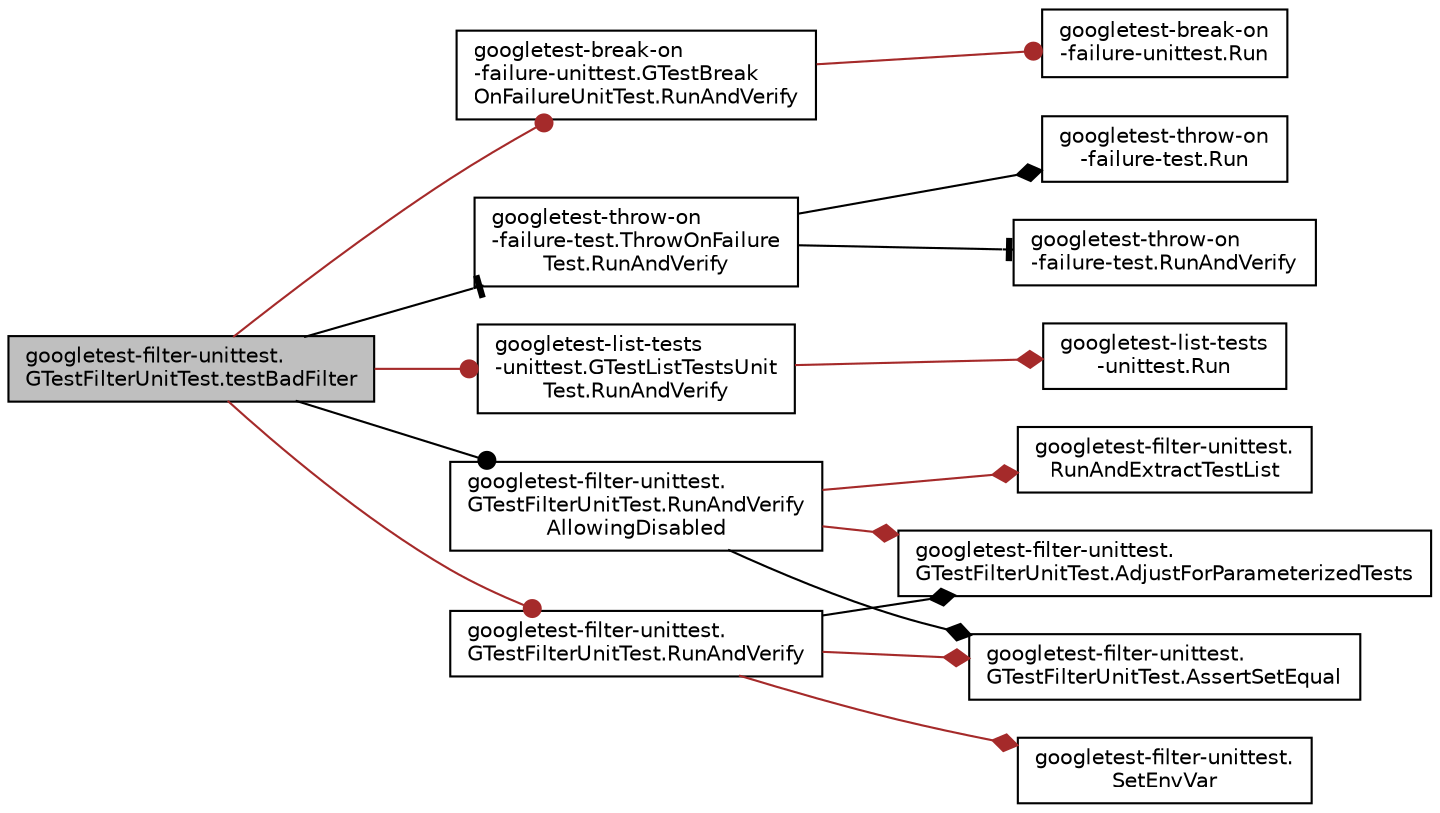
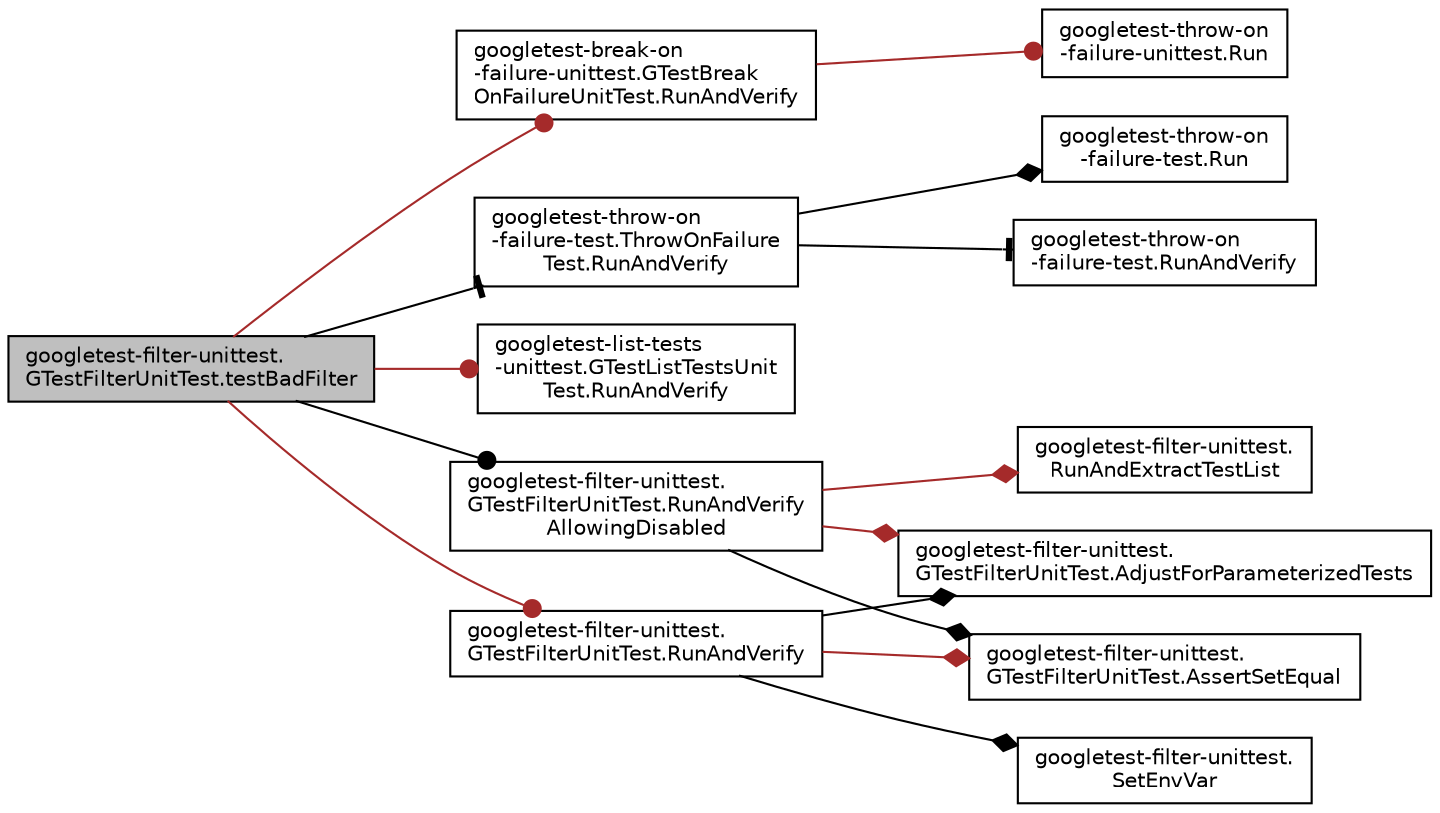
(1165, 43) -> (1165, 43)
(1165, 356) -> none
(865, 711) -> (865, 711)
